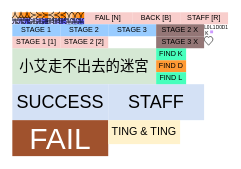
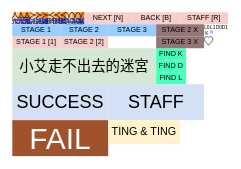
(108, 18) -> (108, 18)
(171, 66) -> (171, 66)
